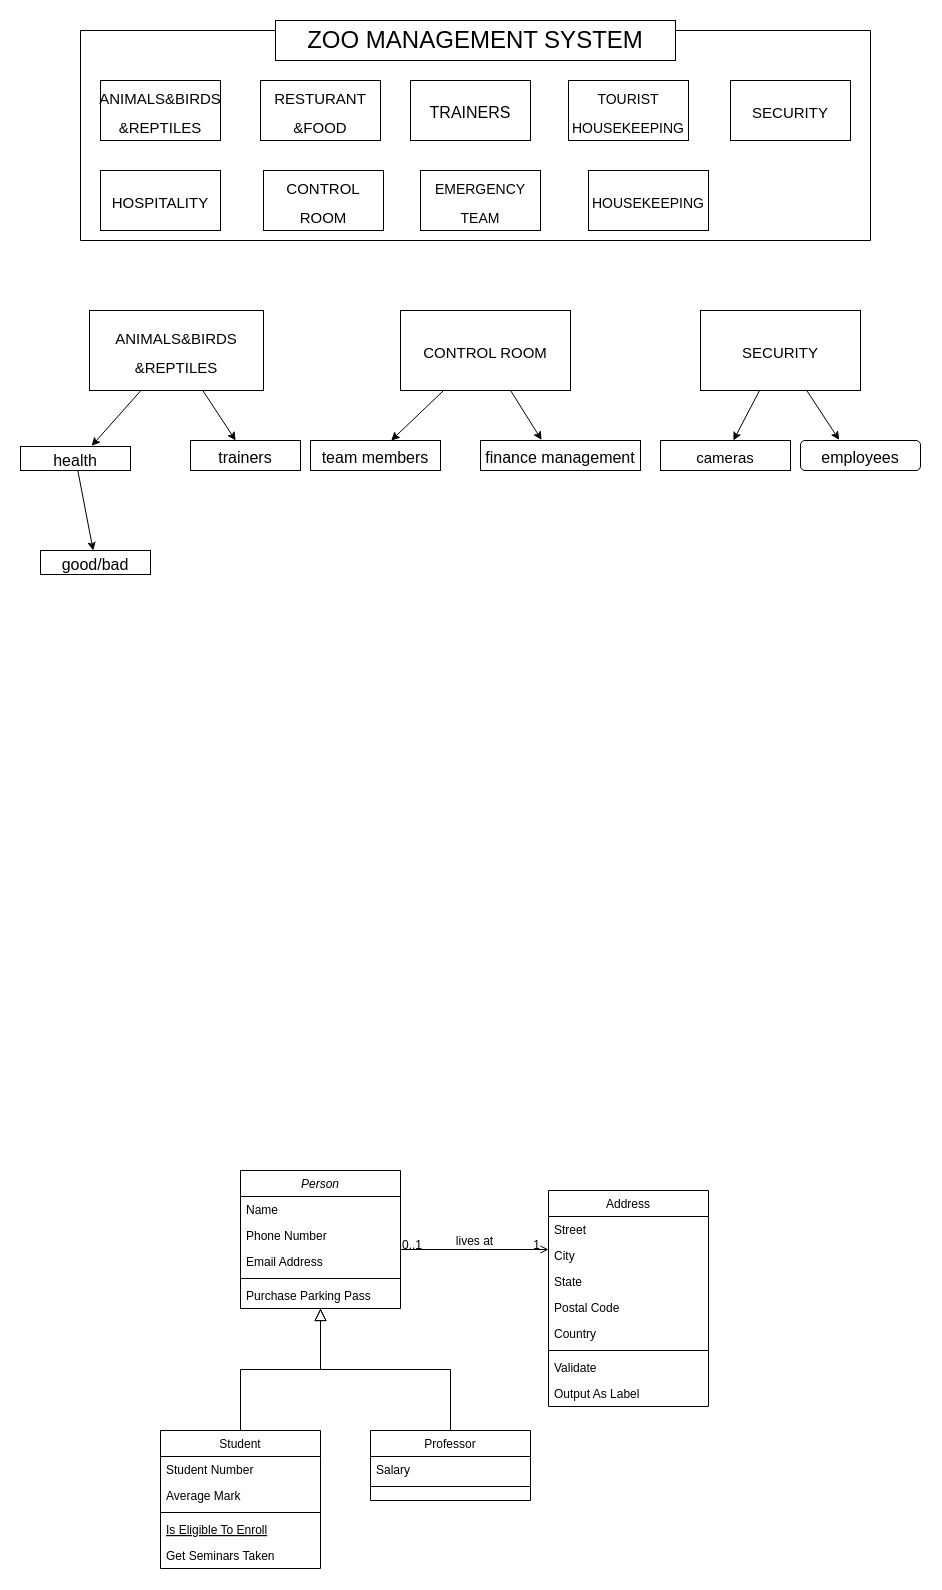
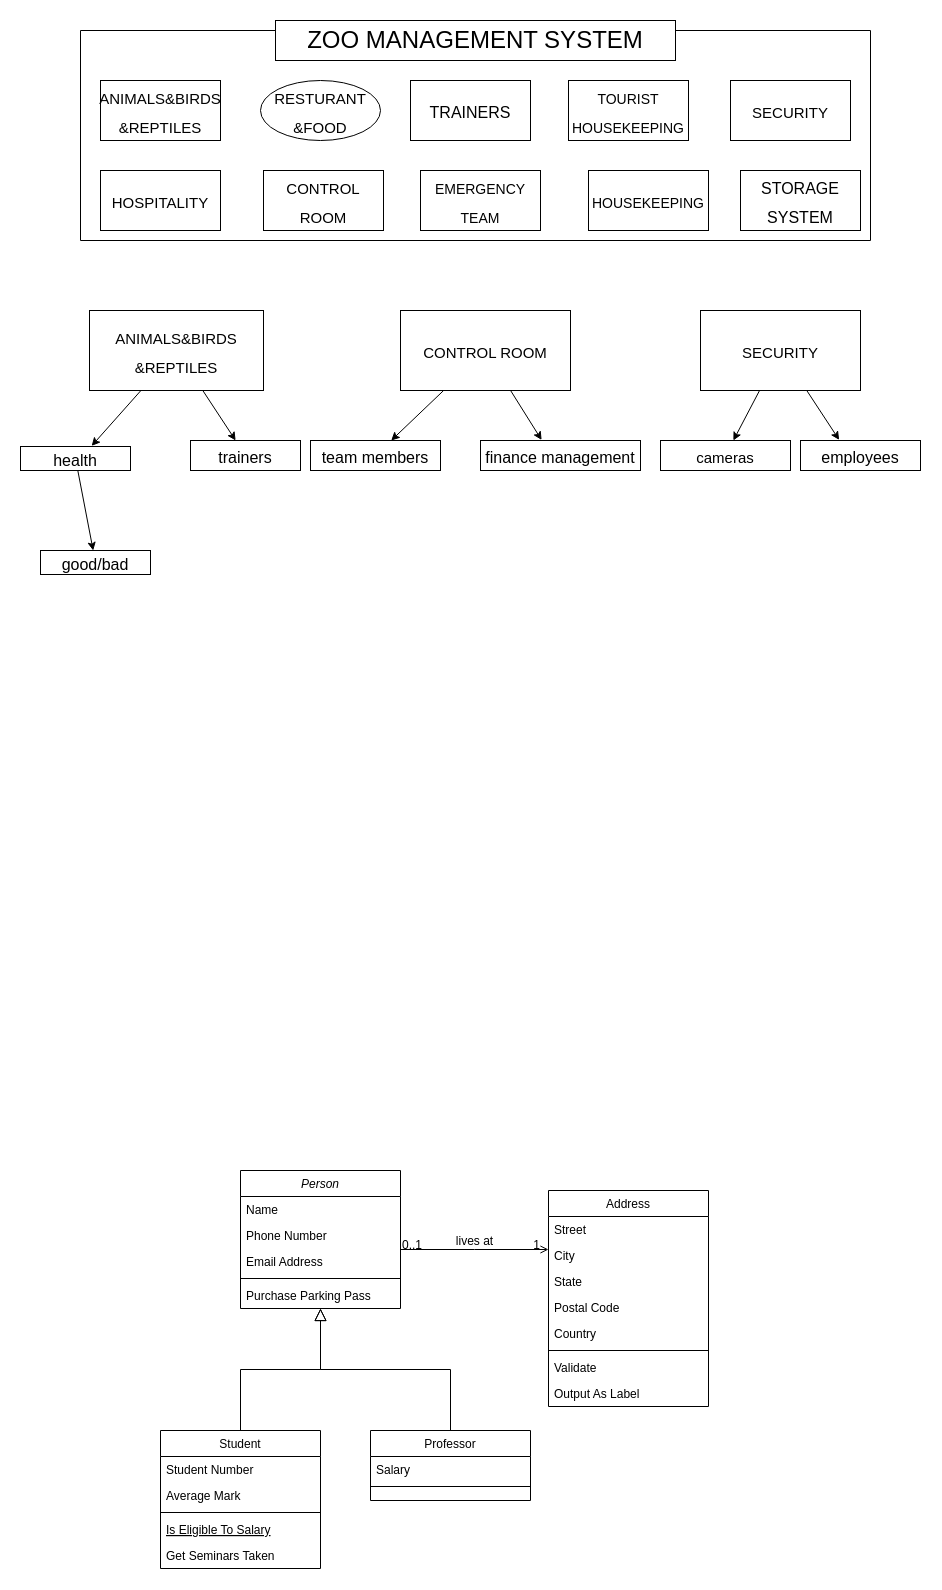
(321, 111) -> (321, 111)
none -> (801, 201)
(861, 456) -> (861, 456)
(223, 1530) -> (224, 1530)
